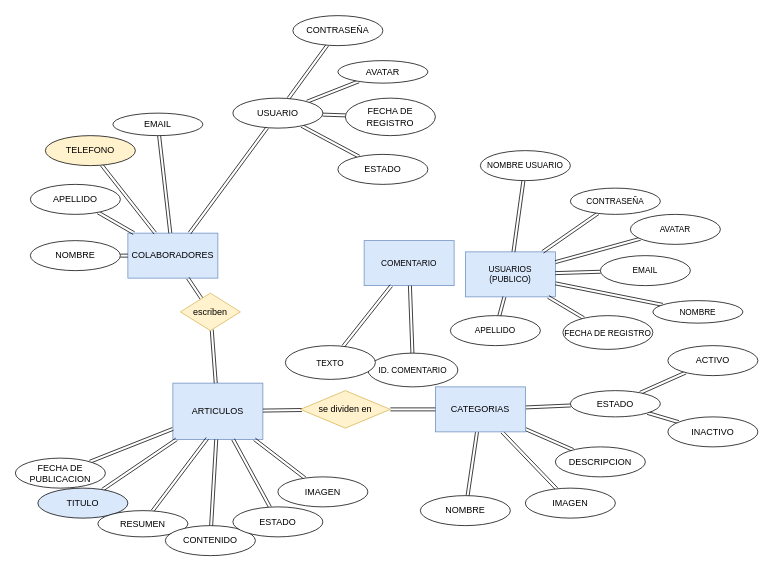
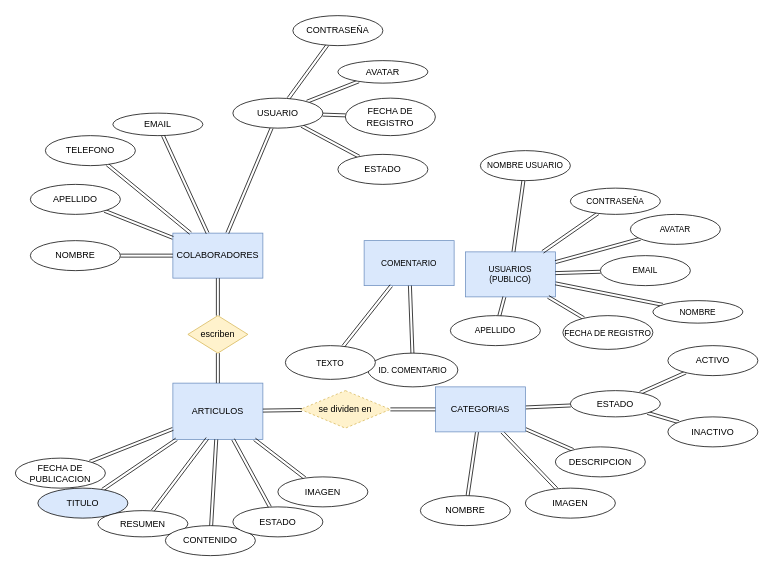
(90, 150) -> (90, 150)
(173, 255) -> (218, 255)
(210, 312) -> (218, 334)
(345, 409) -> (345, 409)
